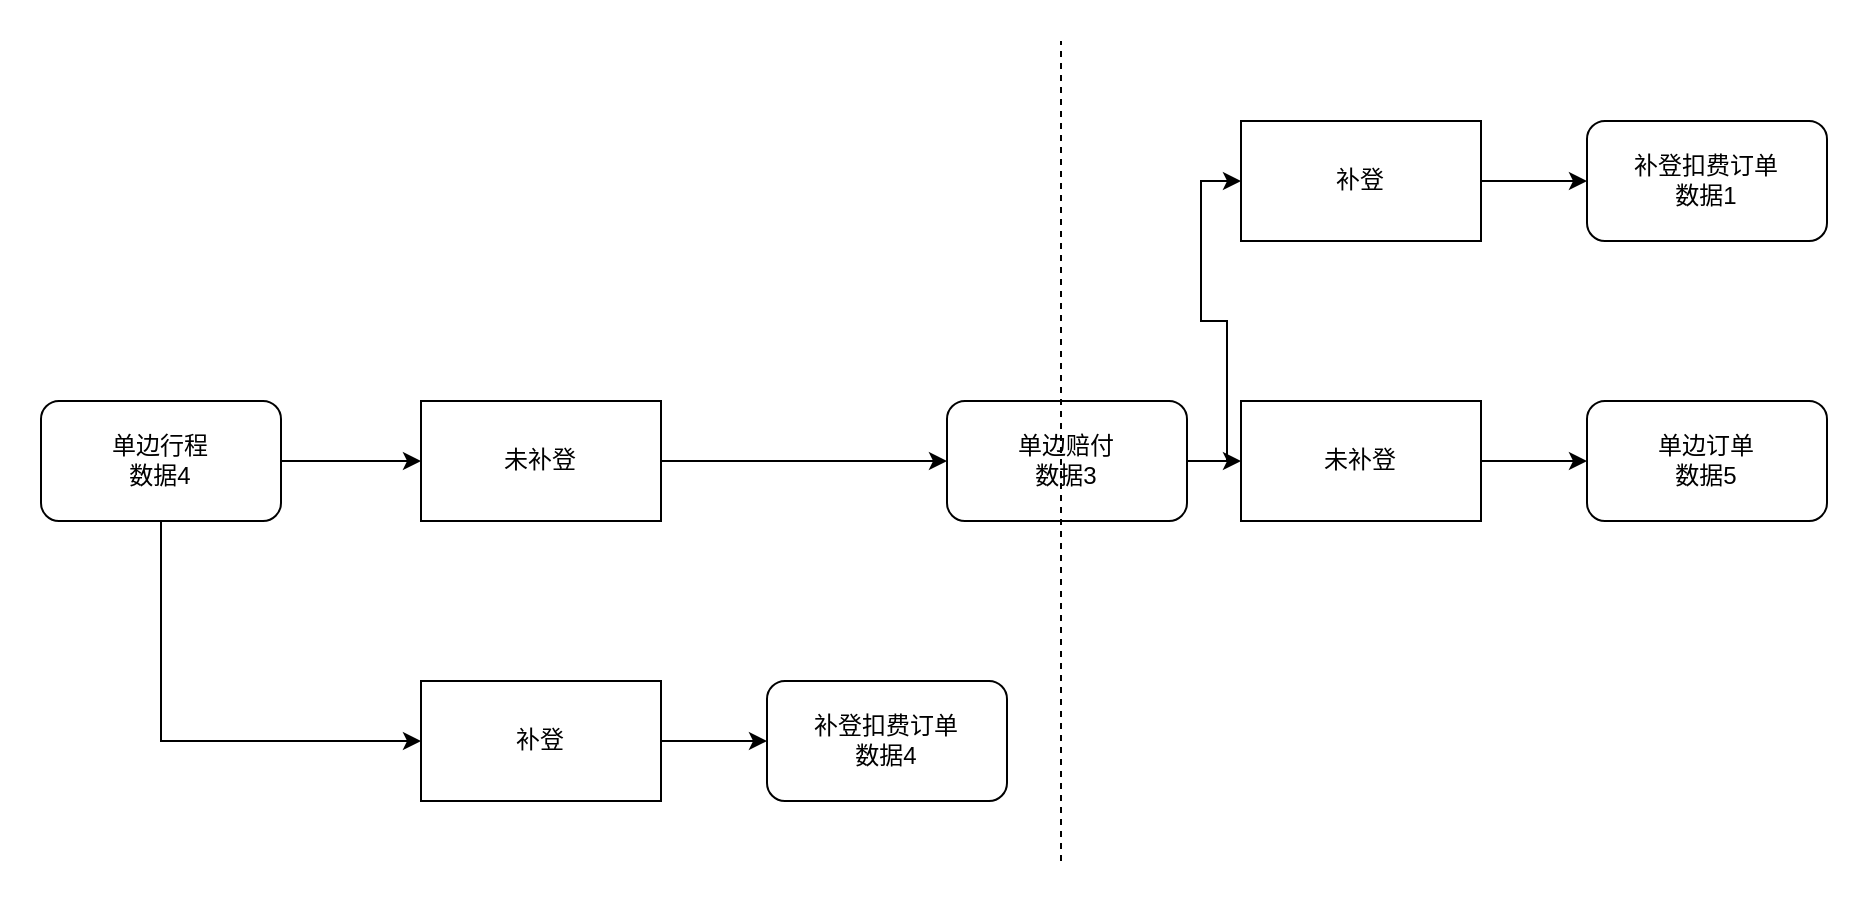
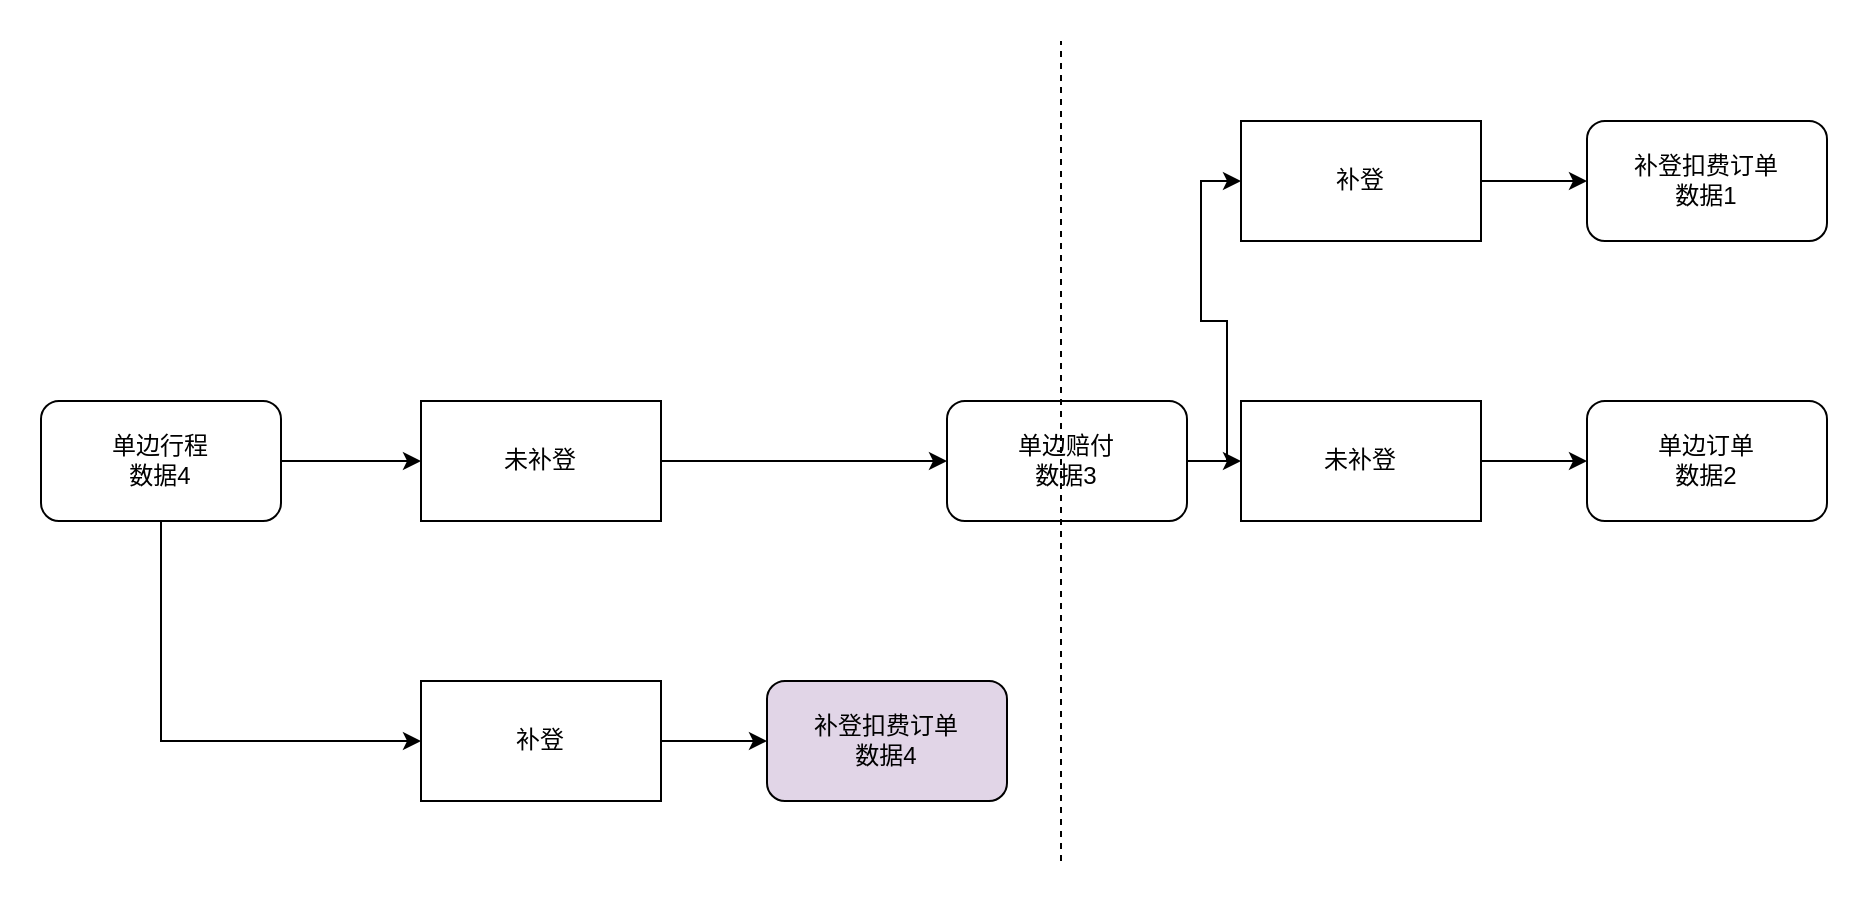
(1707, 461) -> (1707, 461)
(887, 741) -> (887, 741)
